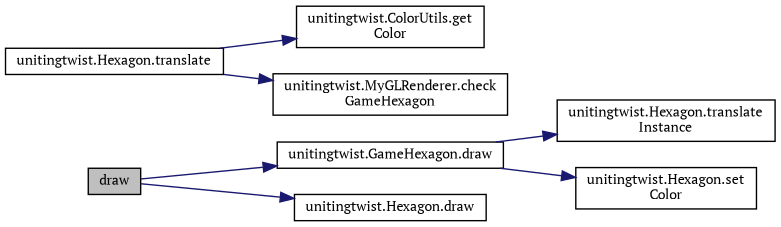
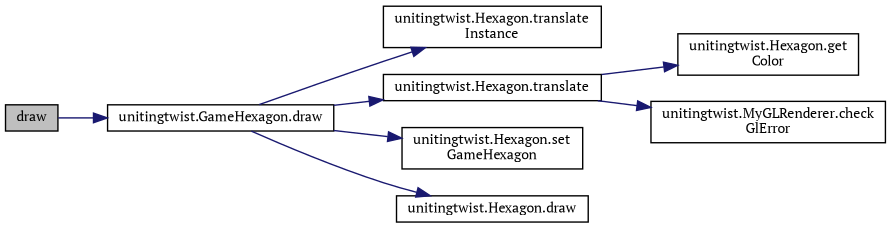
(390, 27) -> (768, 54)
(390, 94) -> (768, 122)
none -> (352, 103)
(666, 188) -> (492, 148)
(210, 190) -> (333, 165)
